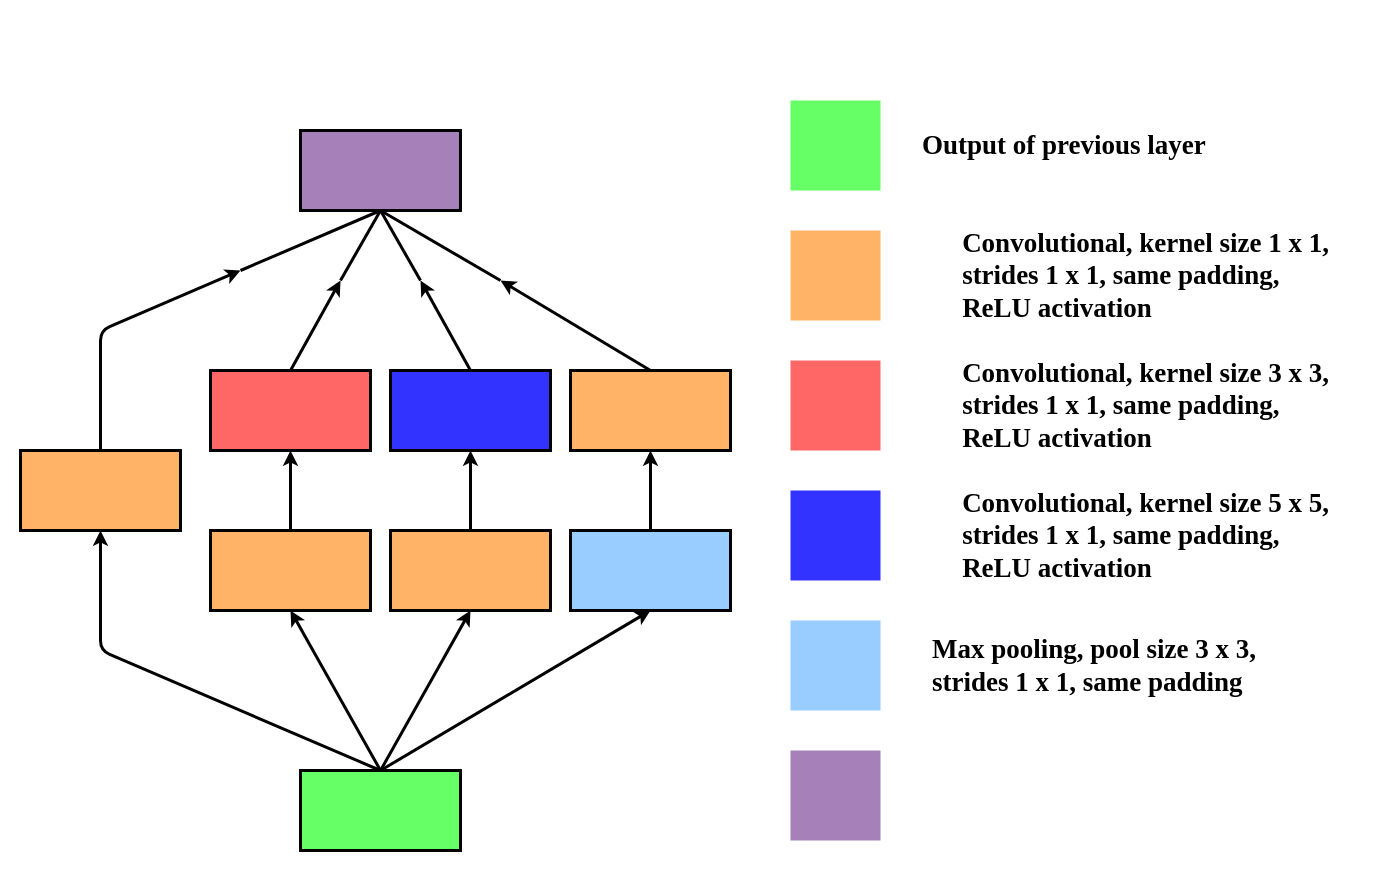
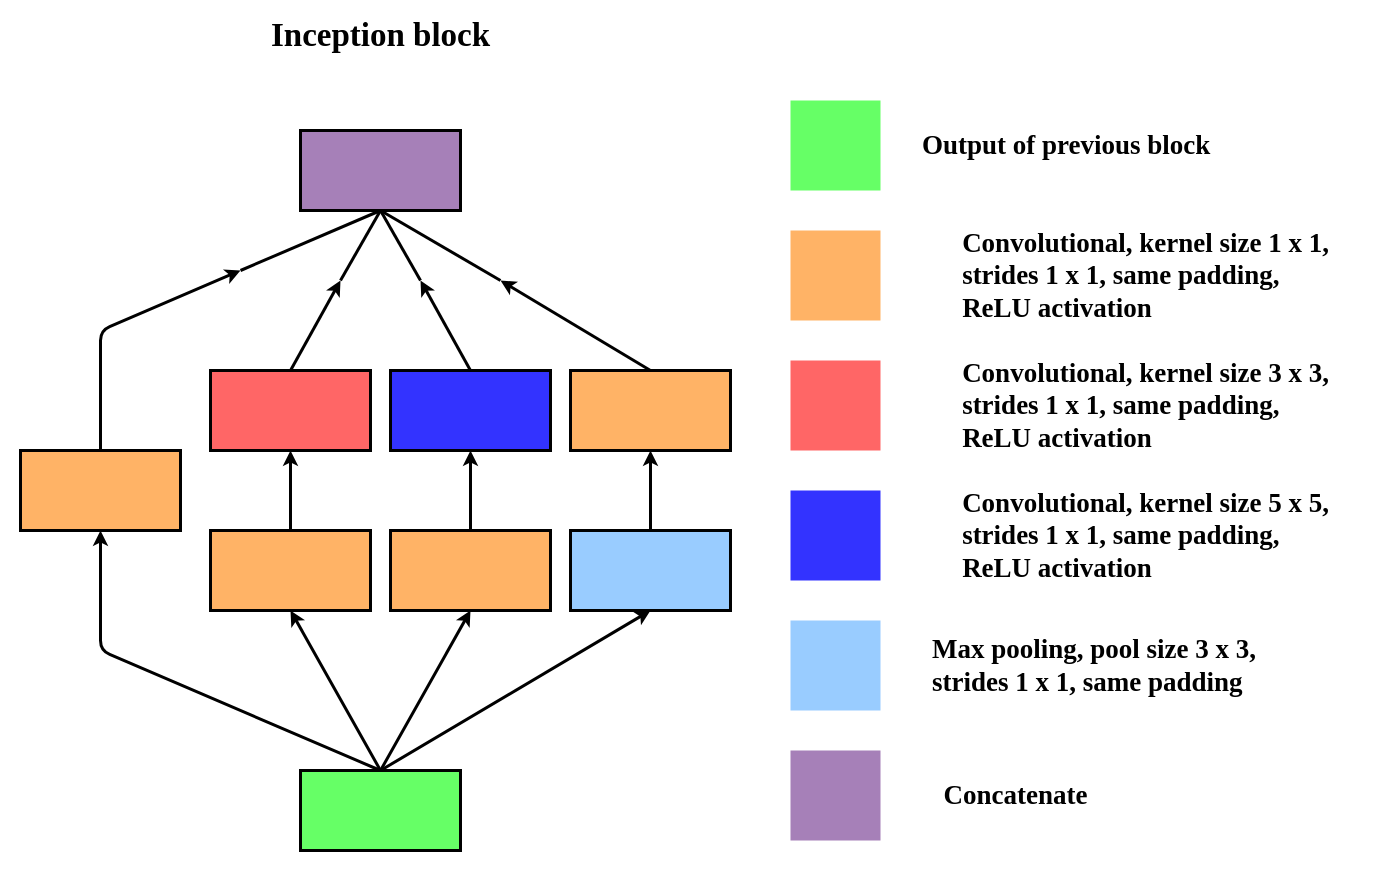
none -> (381, 36)
(995, 146) -> (995, 146)
none -> (1016, 796)
